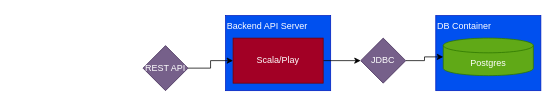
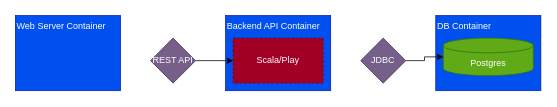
(270, 26) -> (276, 26)
none -> (68, 53)
(278, 60) -> (278, 60)
(339, 60) -> none
(165, 68) -> (173, 60)
